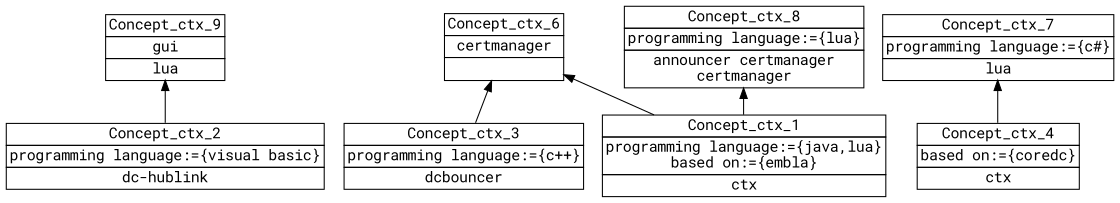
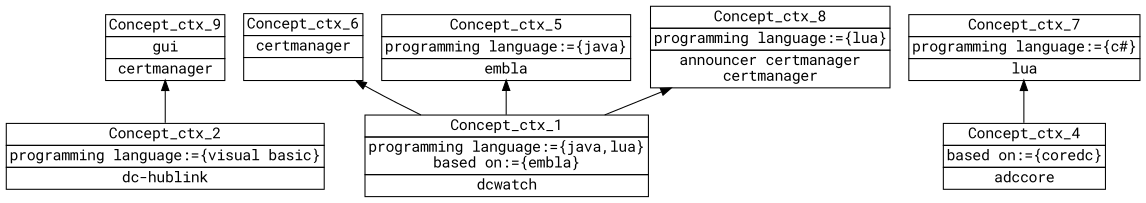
none -> (506, 47)
(165, 69) -> (165, 69)
(463, 156) -> none
(998, 178) -> (1024, 178)
(744, 185) -> (507, 185)
